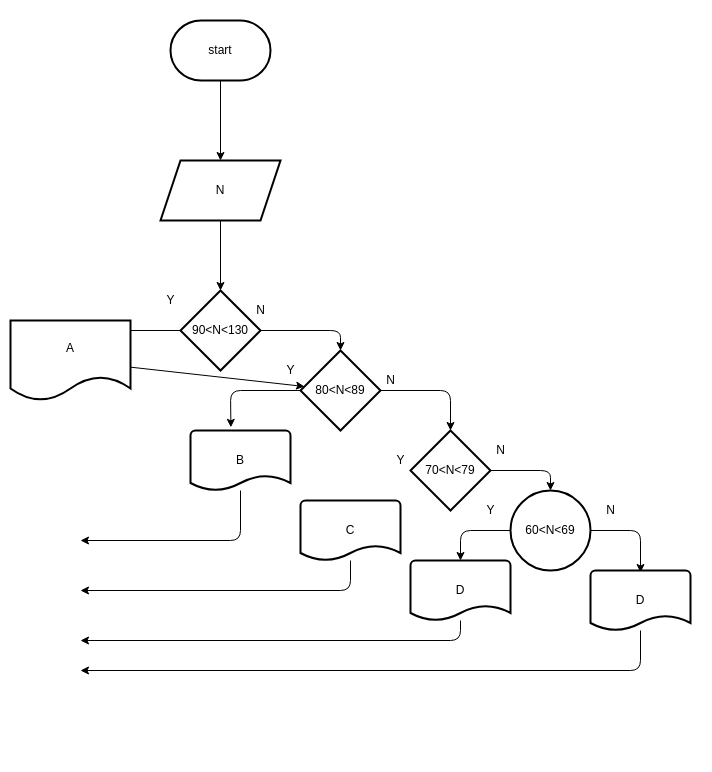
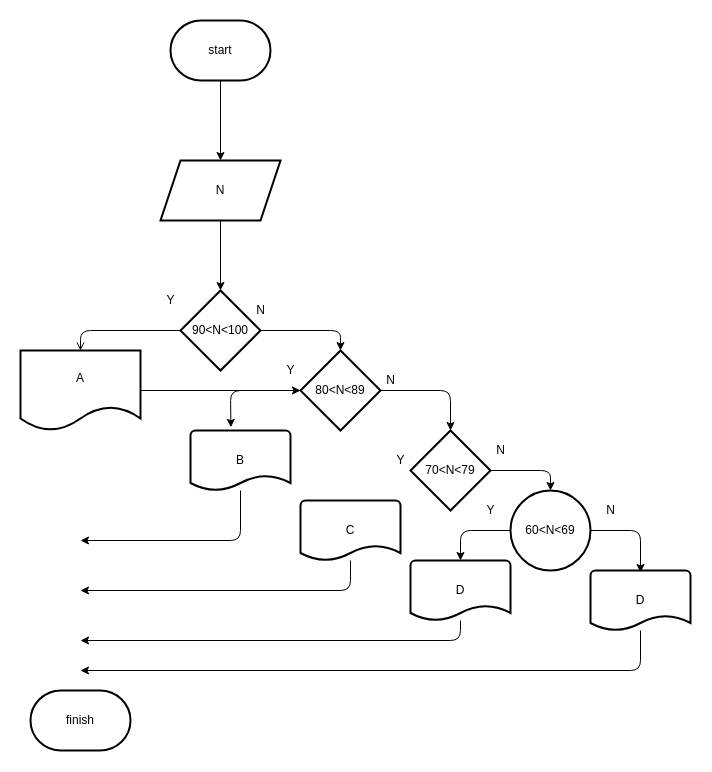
(221, 331) -> (221, 331)
(71, 361) -> (81, 391)
none -> (81, 721)
